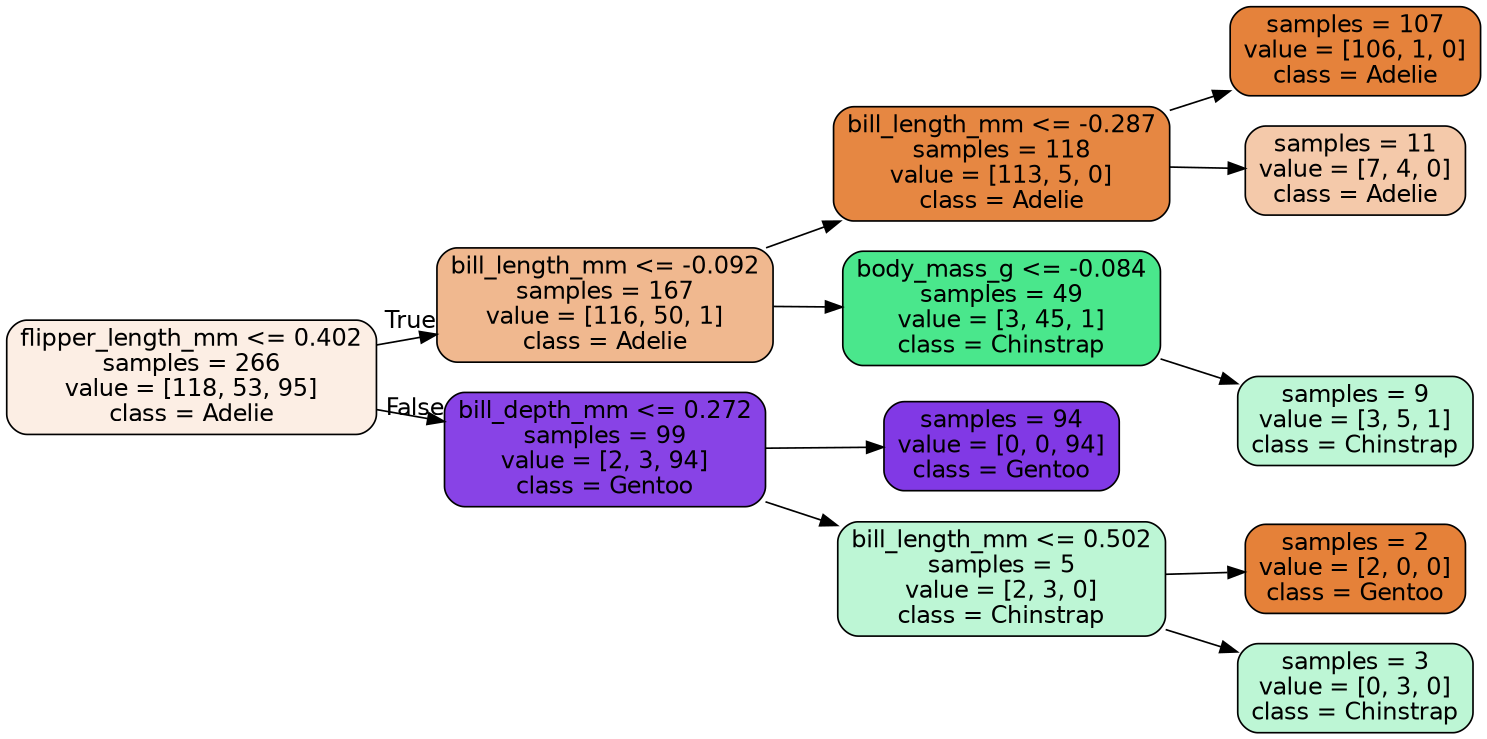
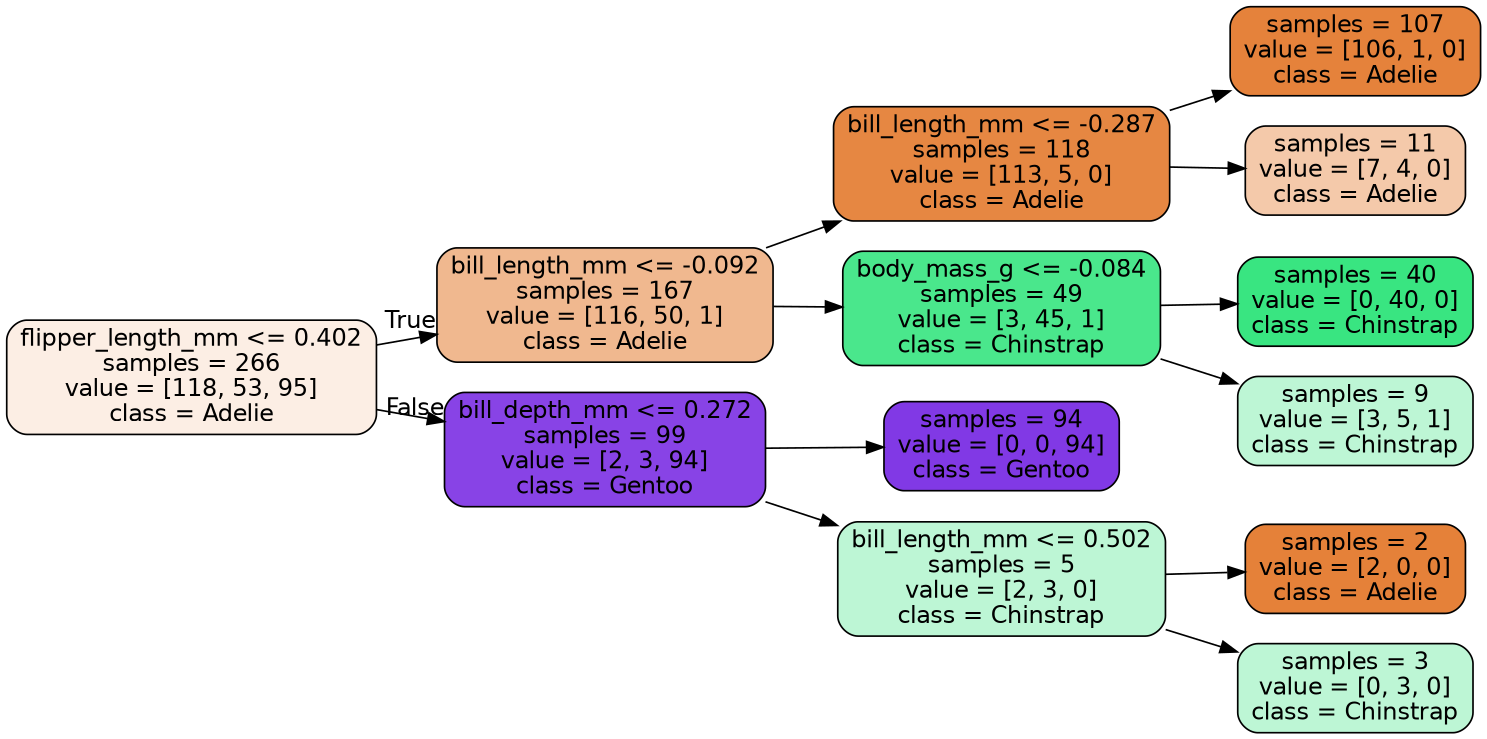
none -> (1355, 302)
(1355, 569) -> (1355, 569)
